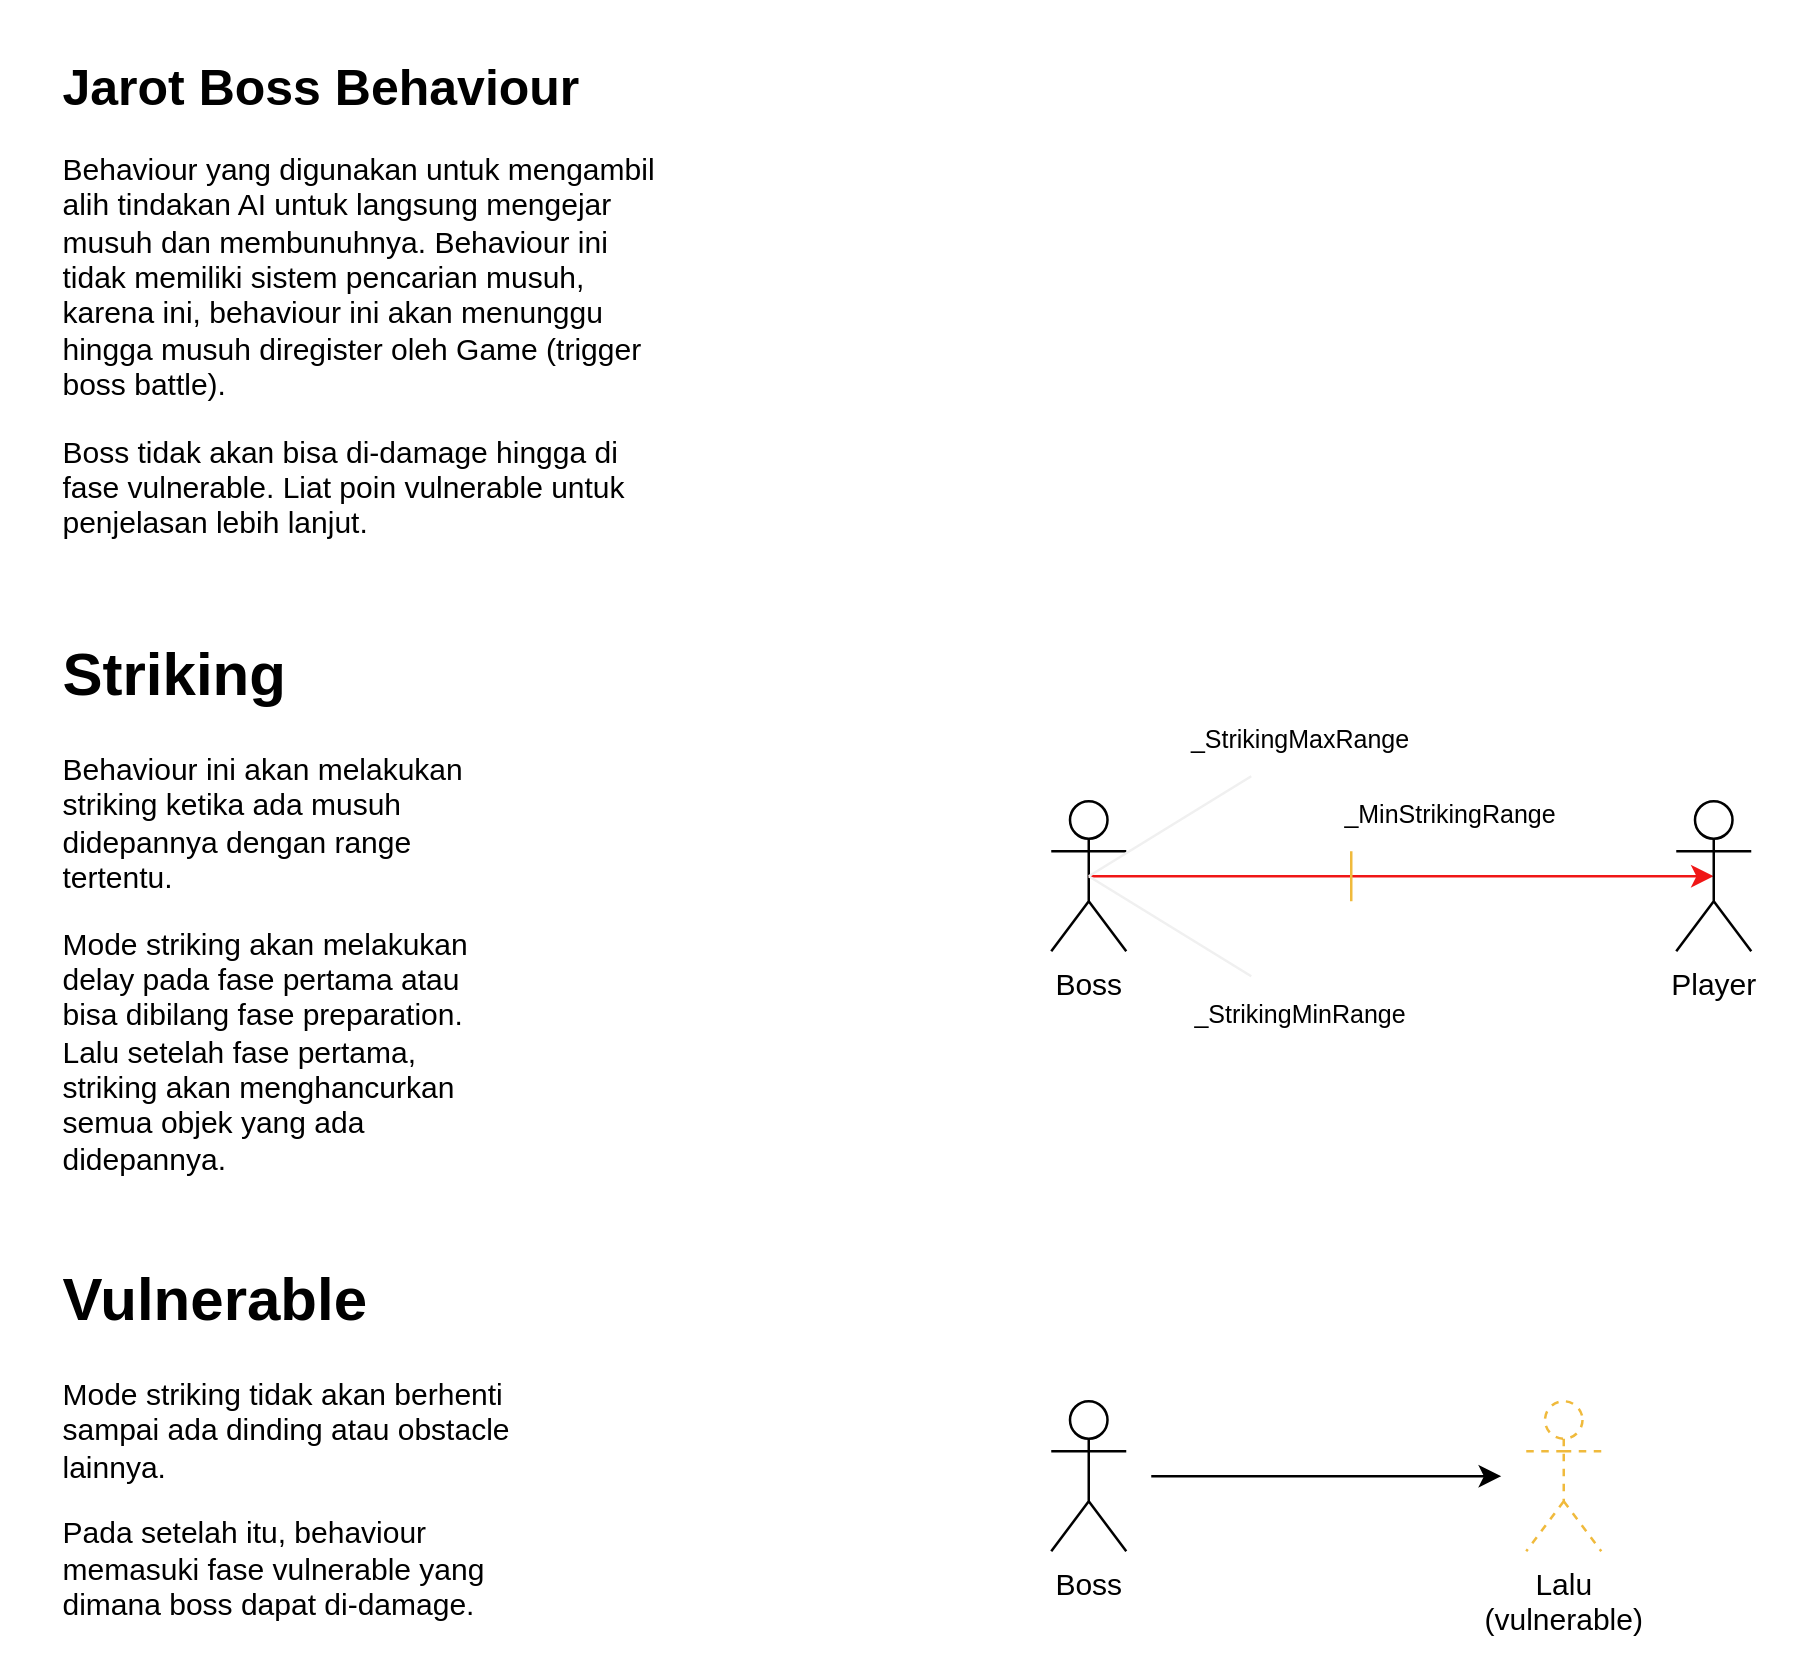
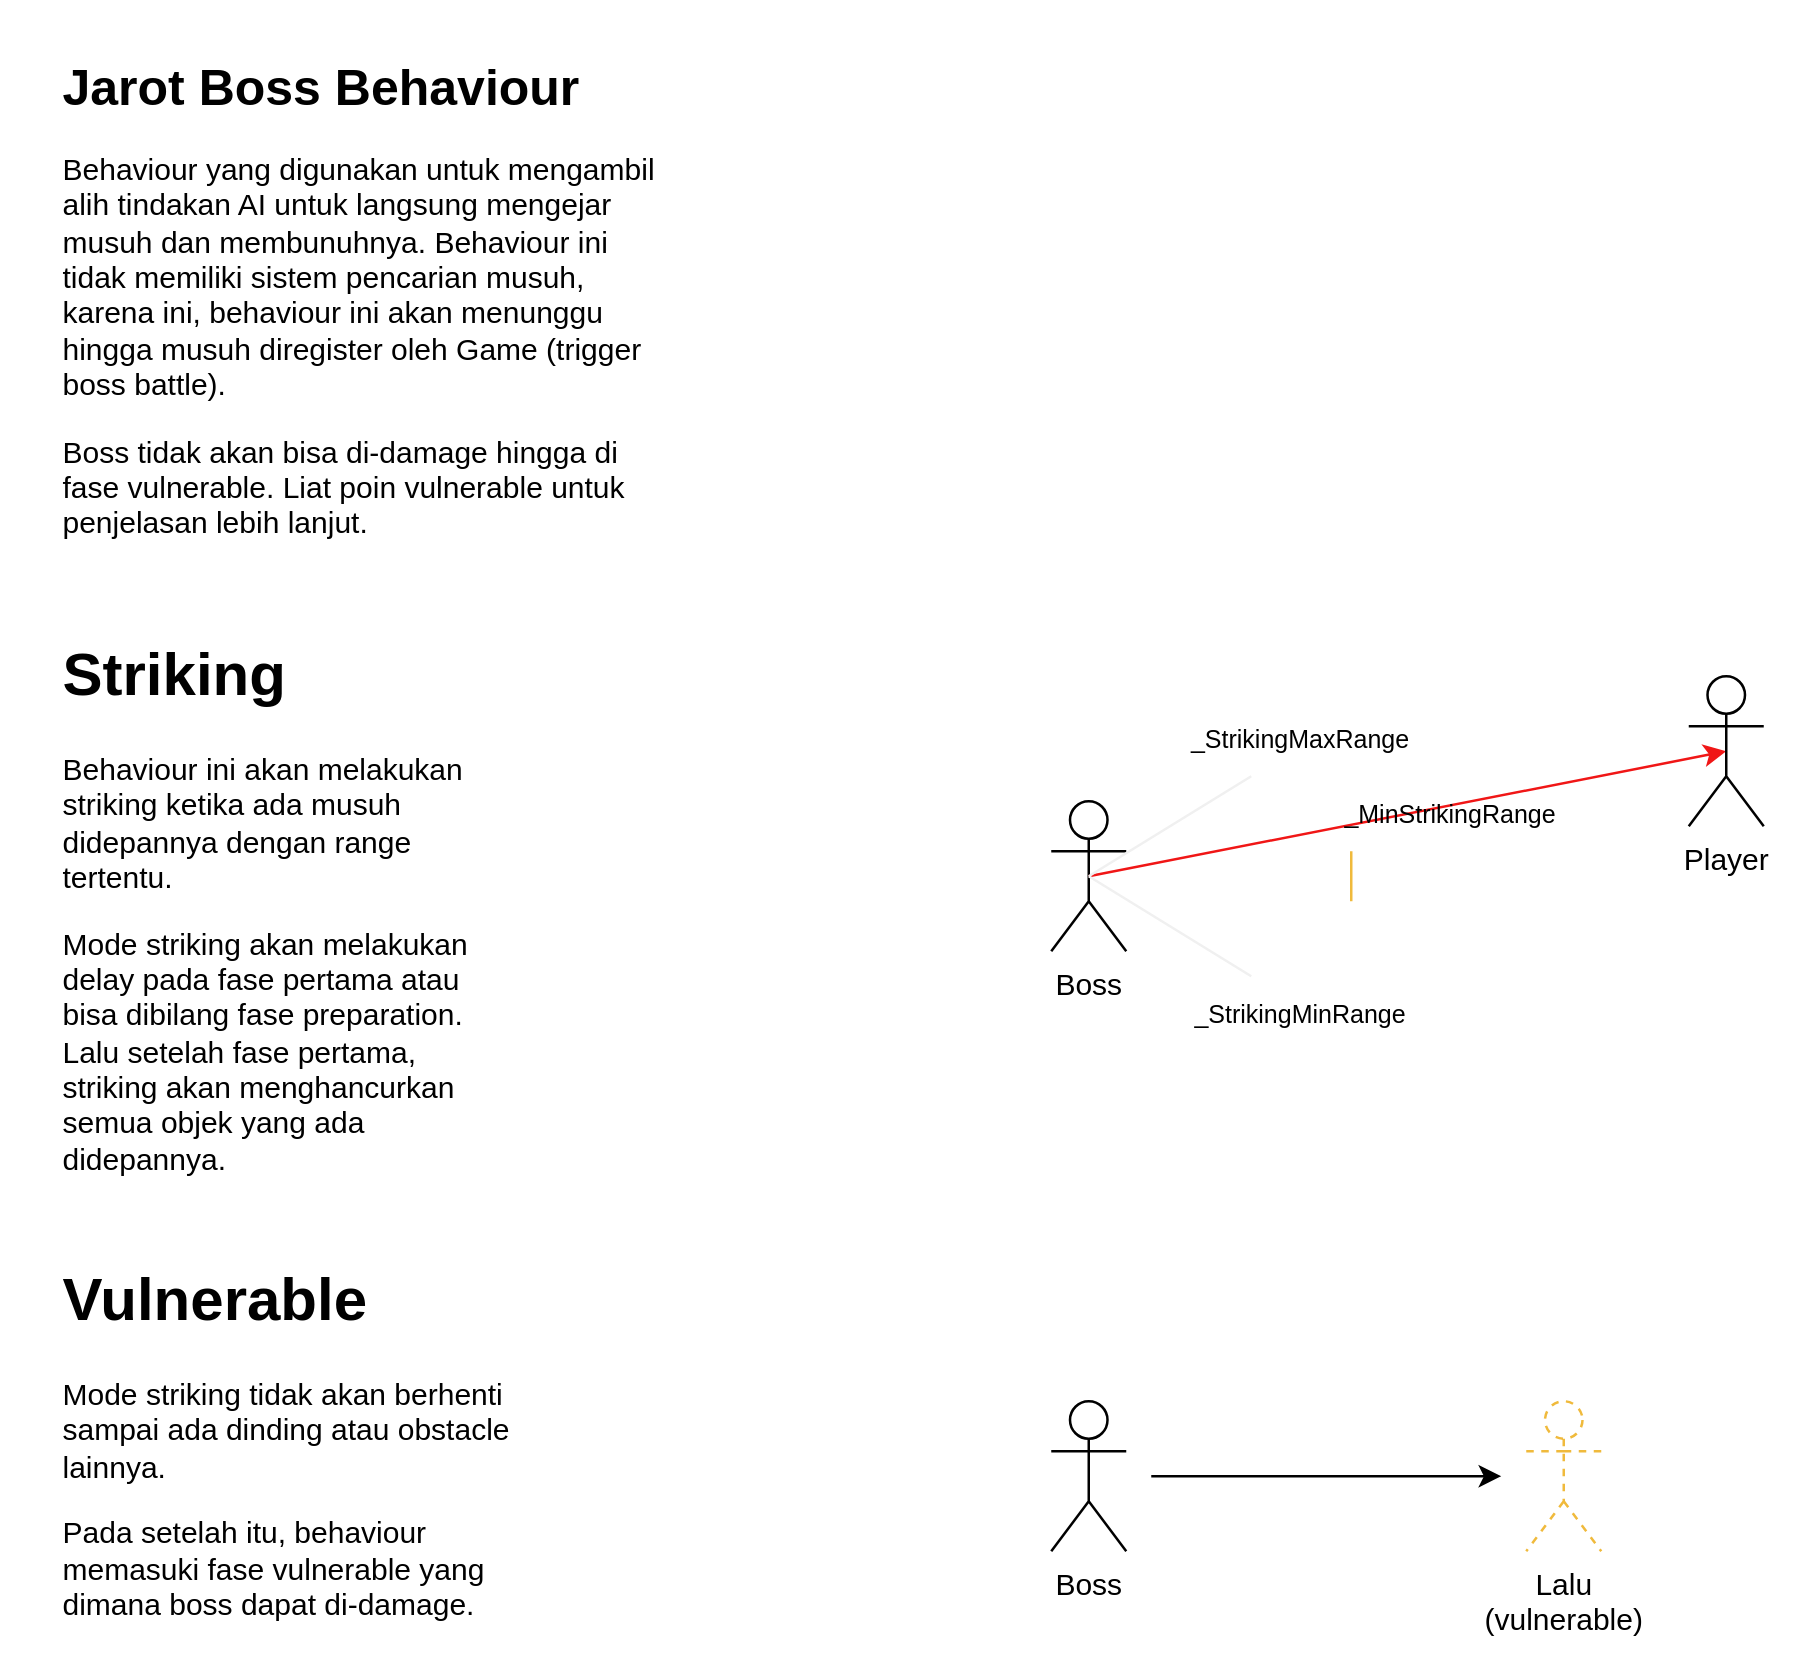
(1714, 876) -> (1726, 751)
